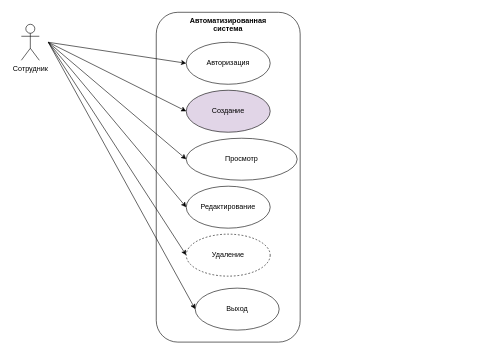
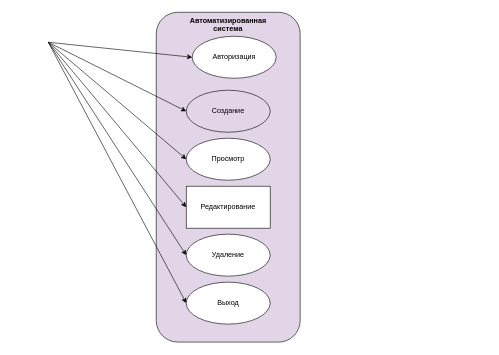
(228, 25) -> (228, 25)
(30, 42) -> none
(228, 63) -> (234, 57)
(242, 159) -> (228, 159)
(228, 207) -> (228, 207)
(228, 255) -> (228, 255)
(237, 309) -> (228, 303)
